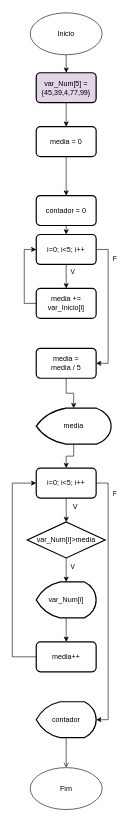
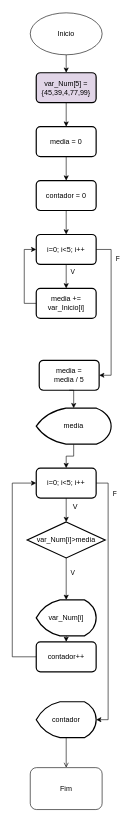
(66, 210) -> (66, 195)
(66, 363) -> (69, 375)
(66, 600) -> (66, 618)
(66, 657) -> (66, 657)
(66, 789) -> (66, 789)
